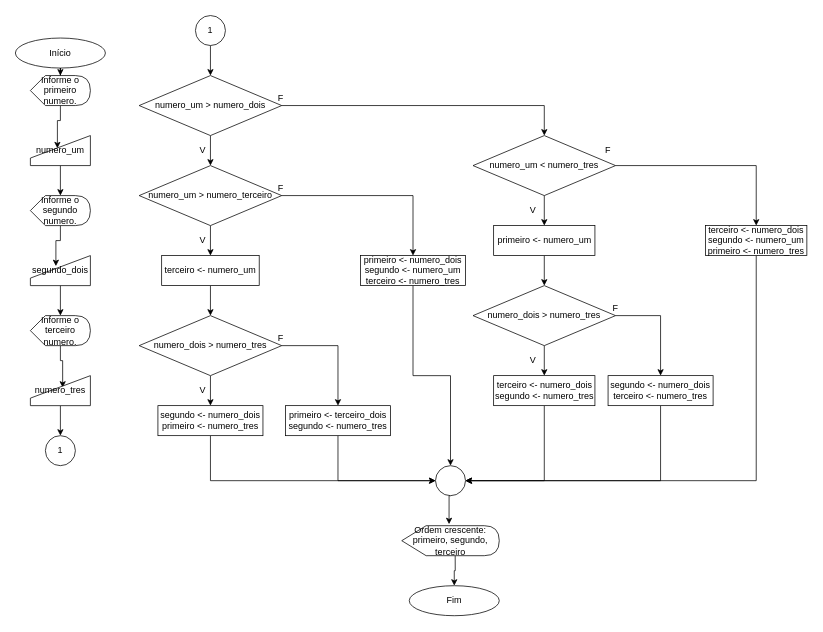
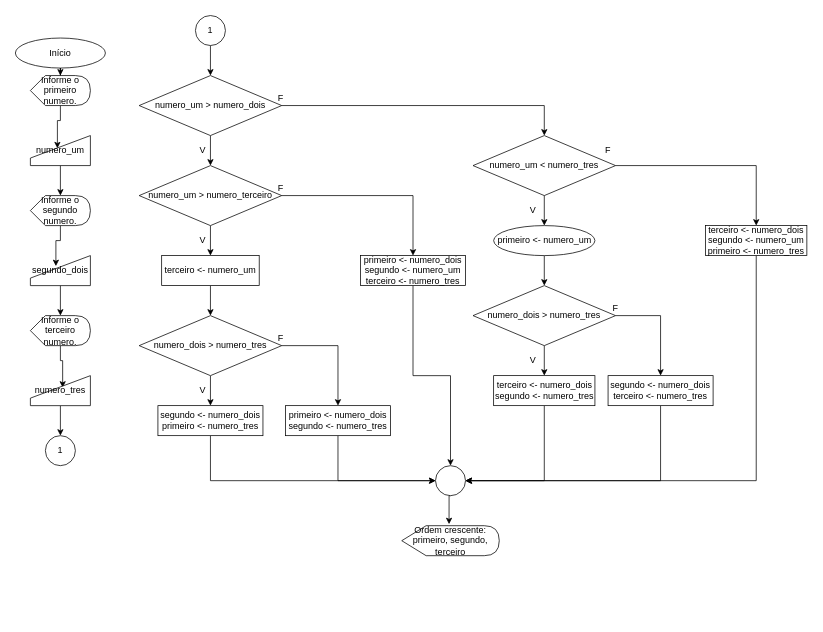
(544, 240) -> (544, 240)
(338, 420) -> (338, 420)
(455, 568) -> none
(454, 600) -> none
